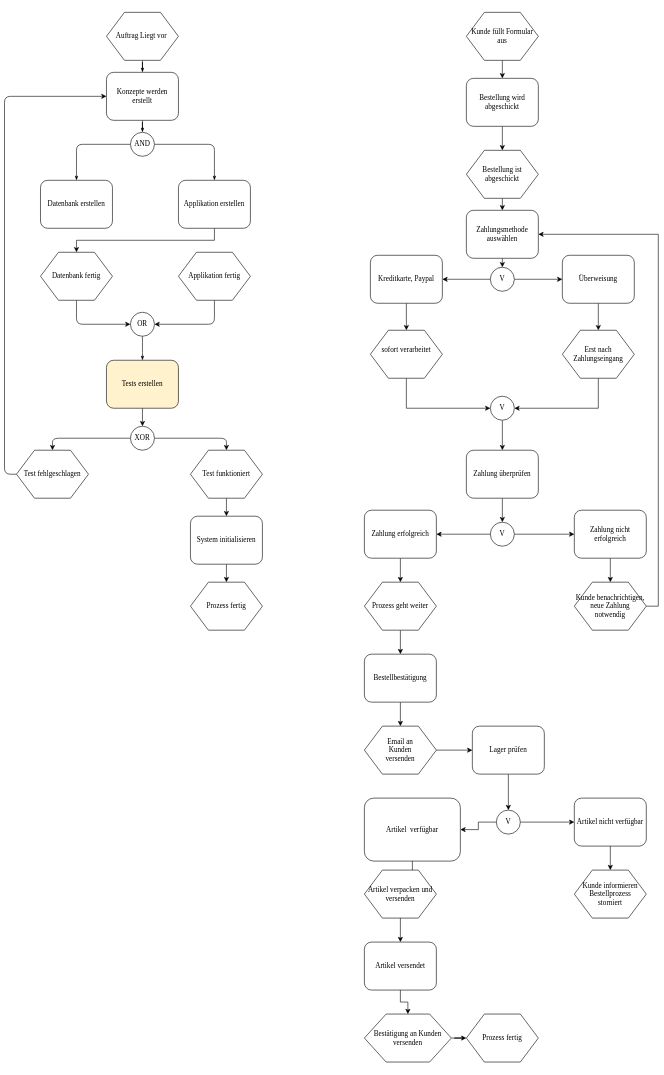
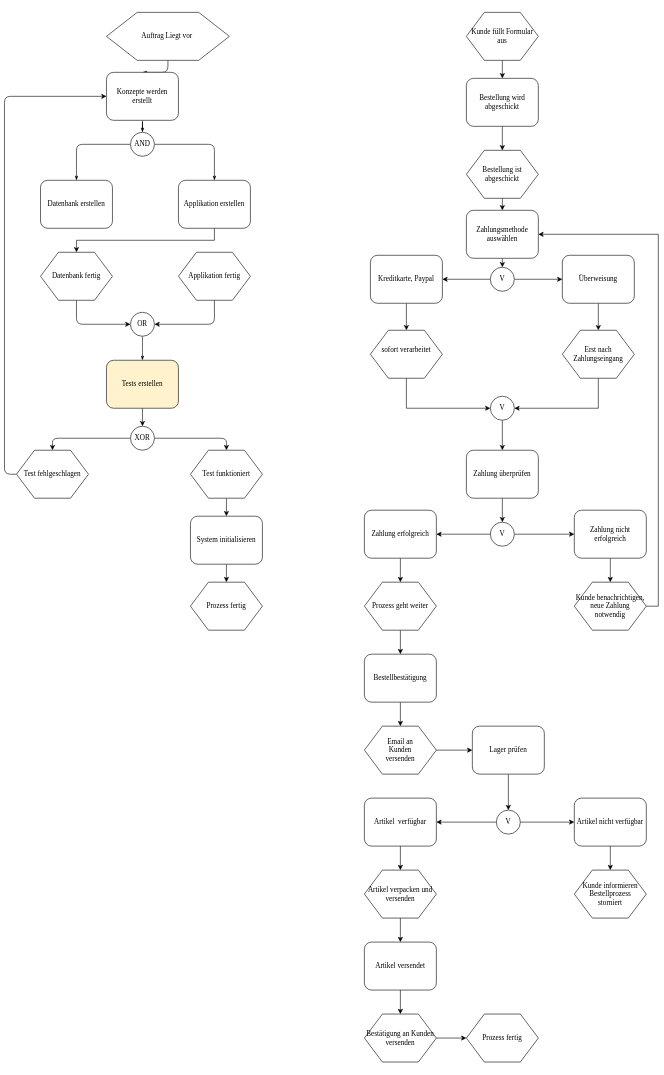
(143, 36) -> (168, 36)
(413, 830) -> (401, 822)
(408, 1038) -> (401, 1038)
